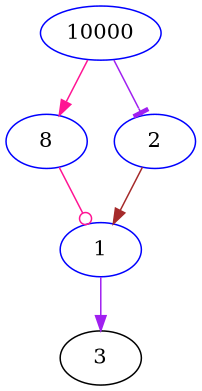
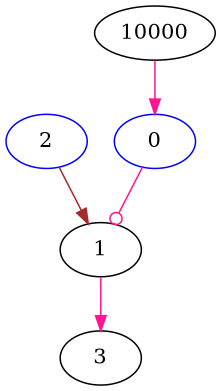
(101, 33) -> (155, 33)
(126, 84) -> none
(47, 141) -> (155, 141)
(101, 250) -> (101, 250)
(101, 296) -> (101, 296)
